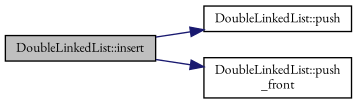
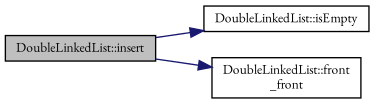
(278, 19) -> (286, 19)
(278, 78) -> (286, 78)
